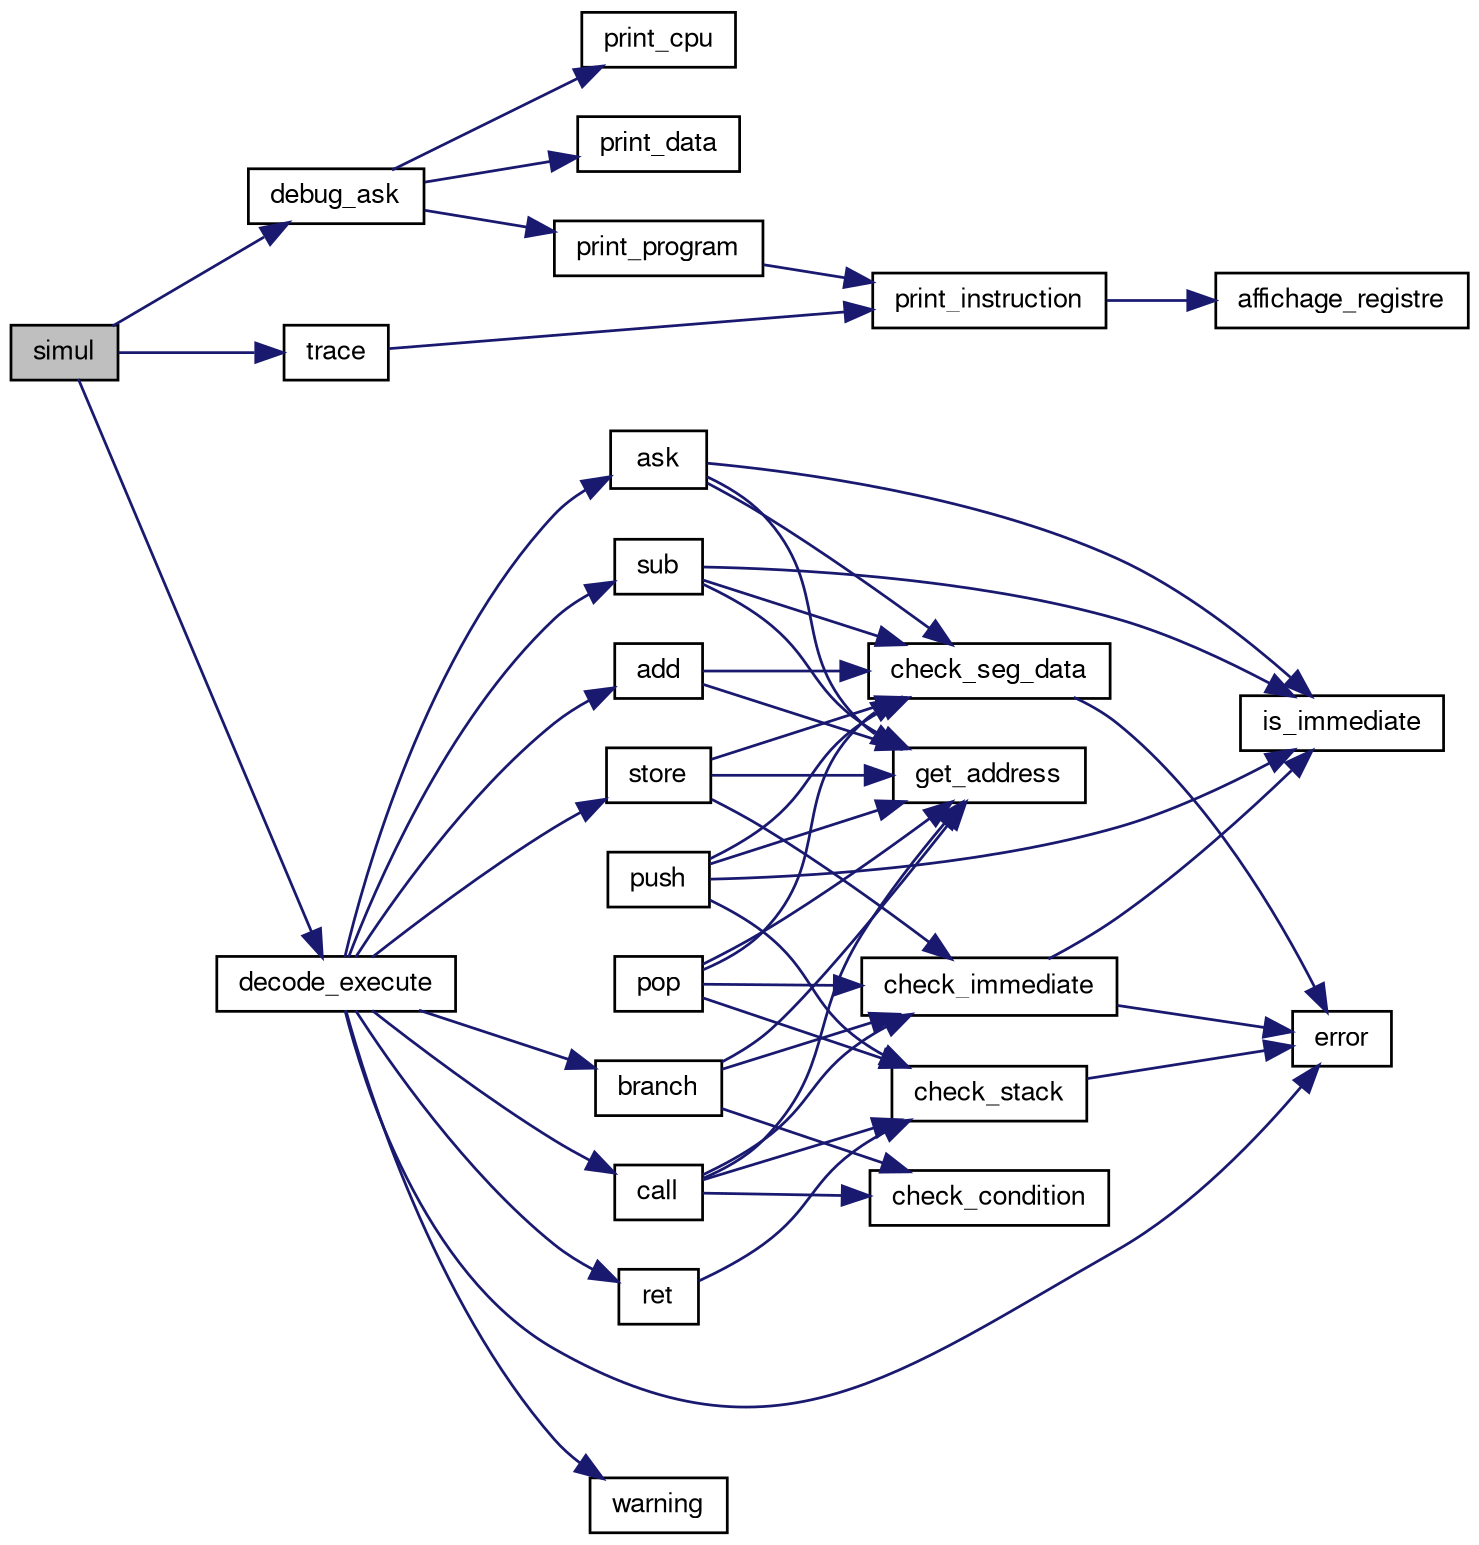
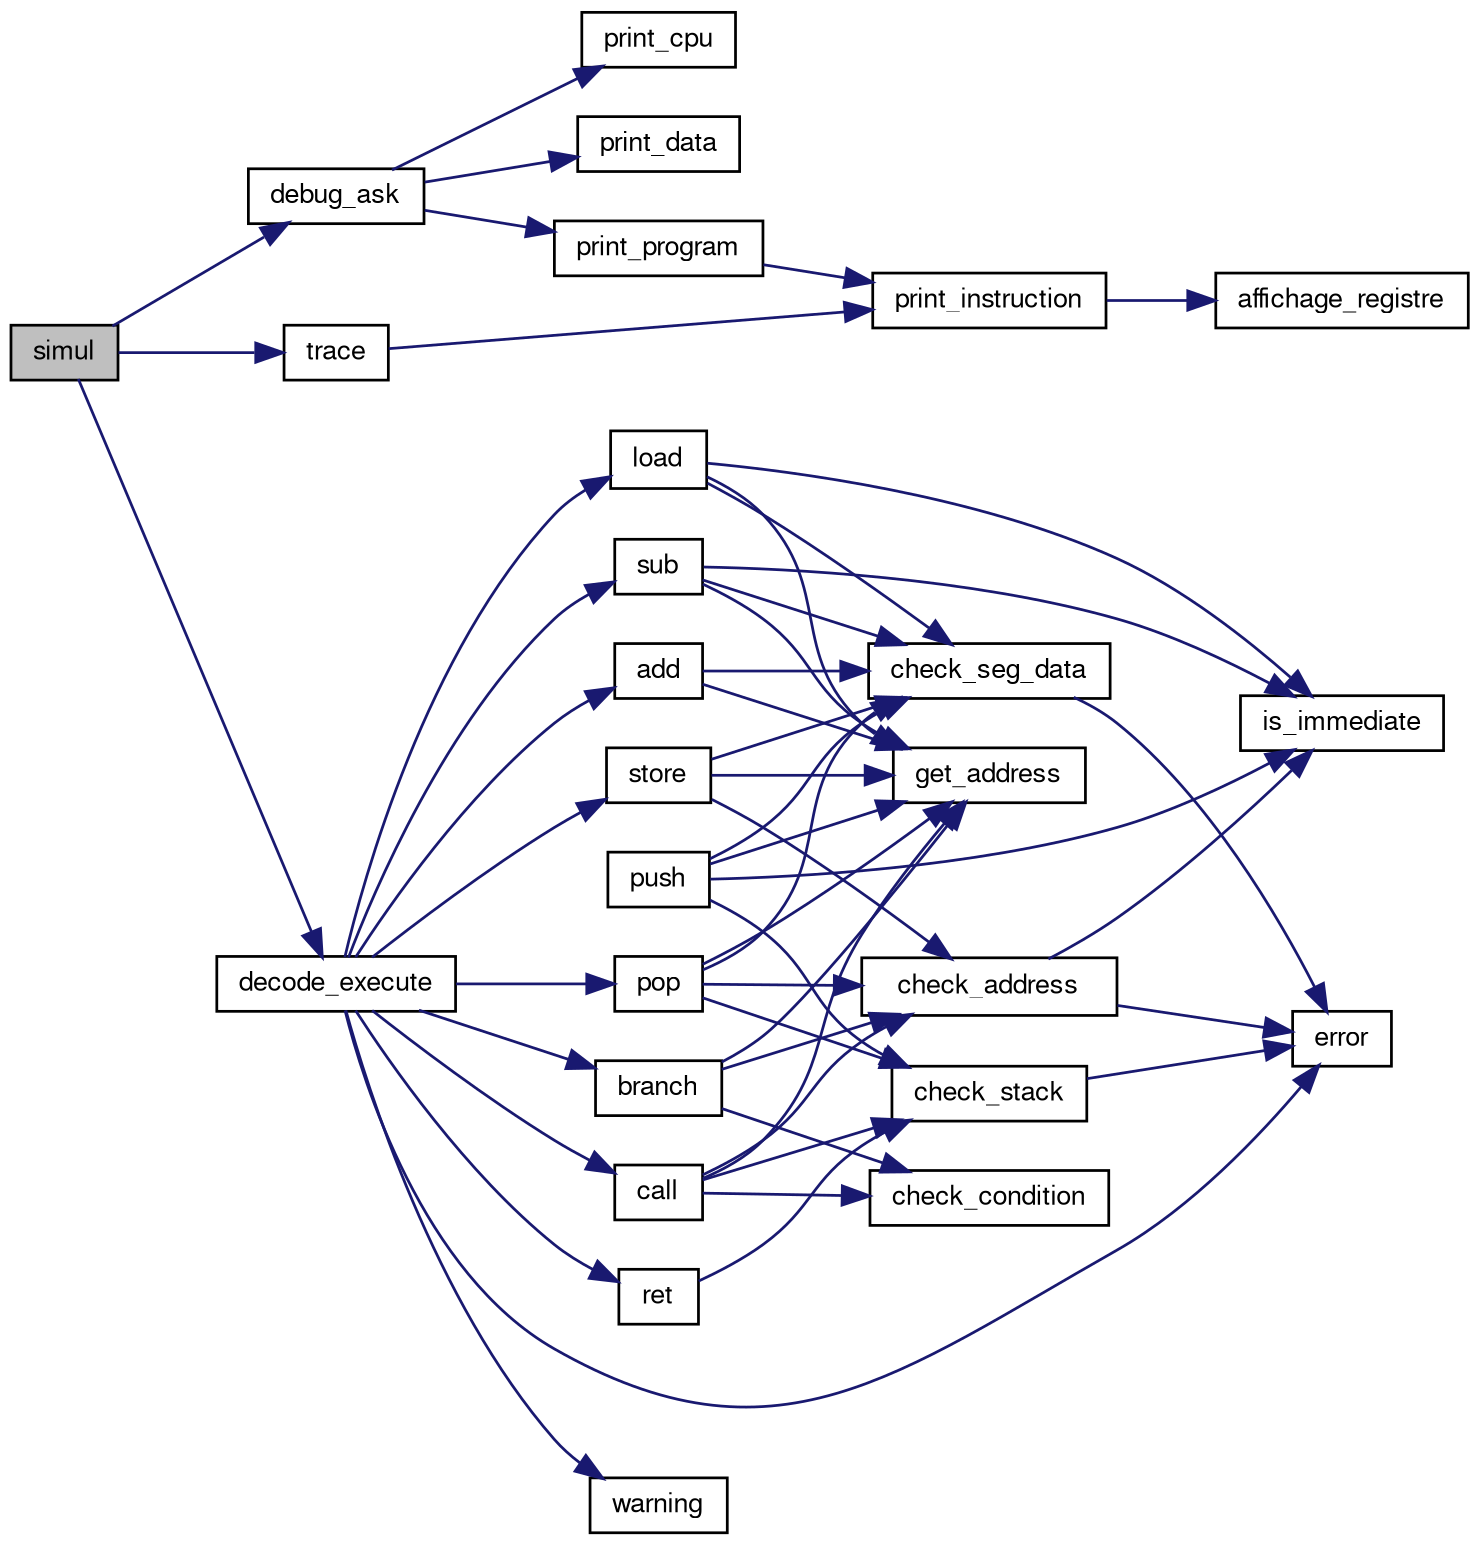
(659, 460) -> (659, 460)
none -> (521, 984)
(989, 987) -> (989, 987)
